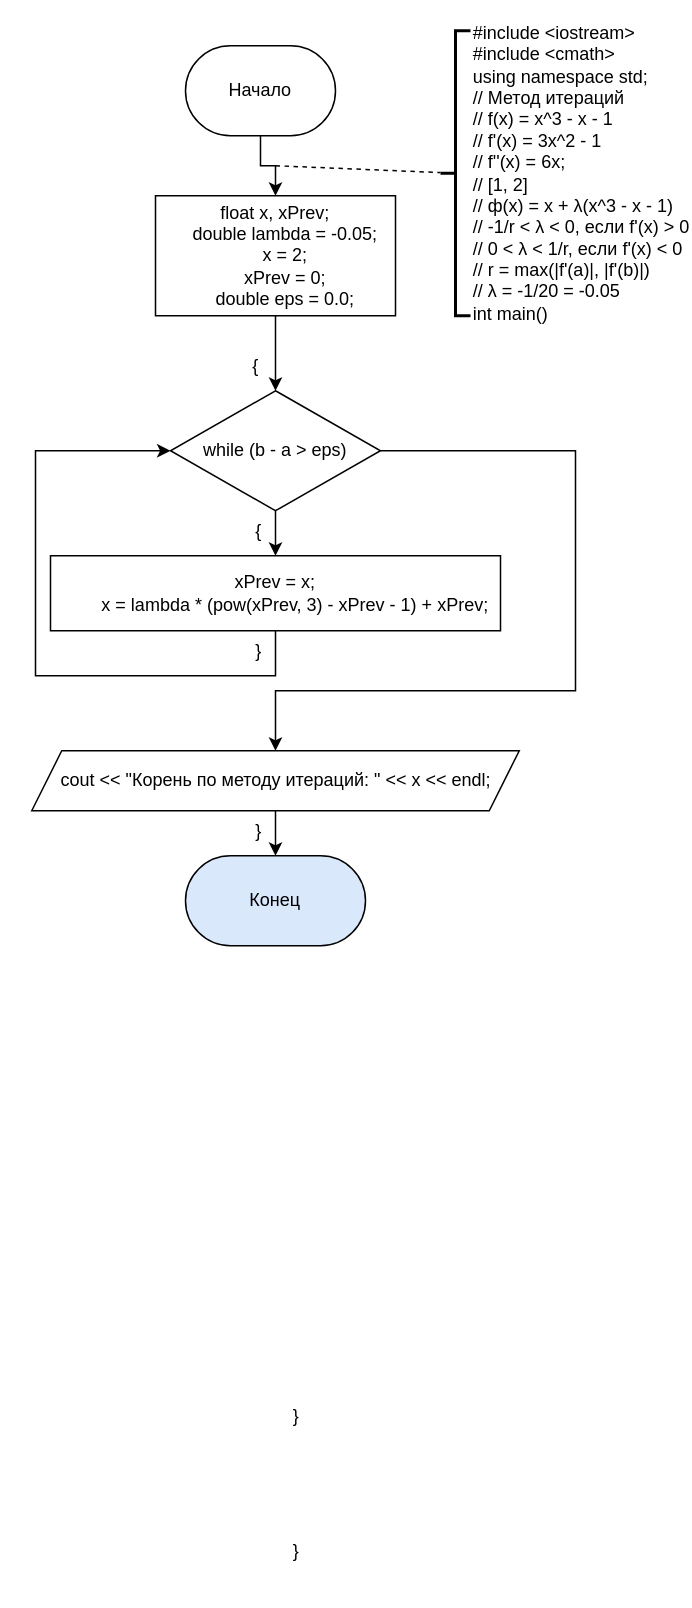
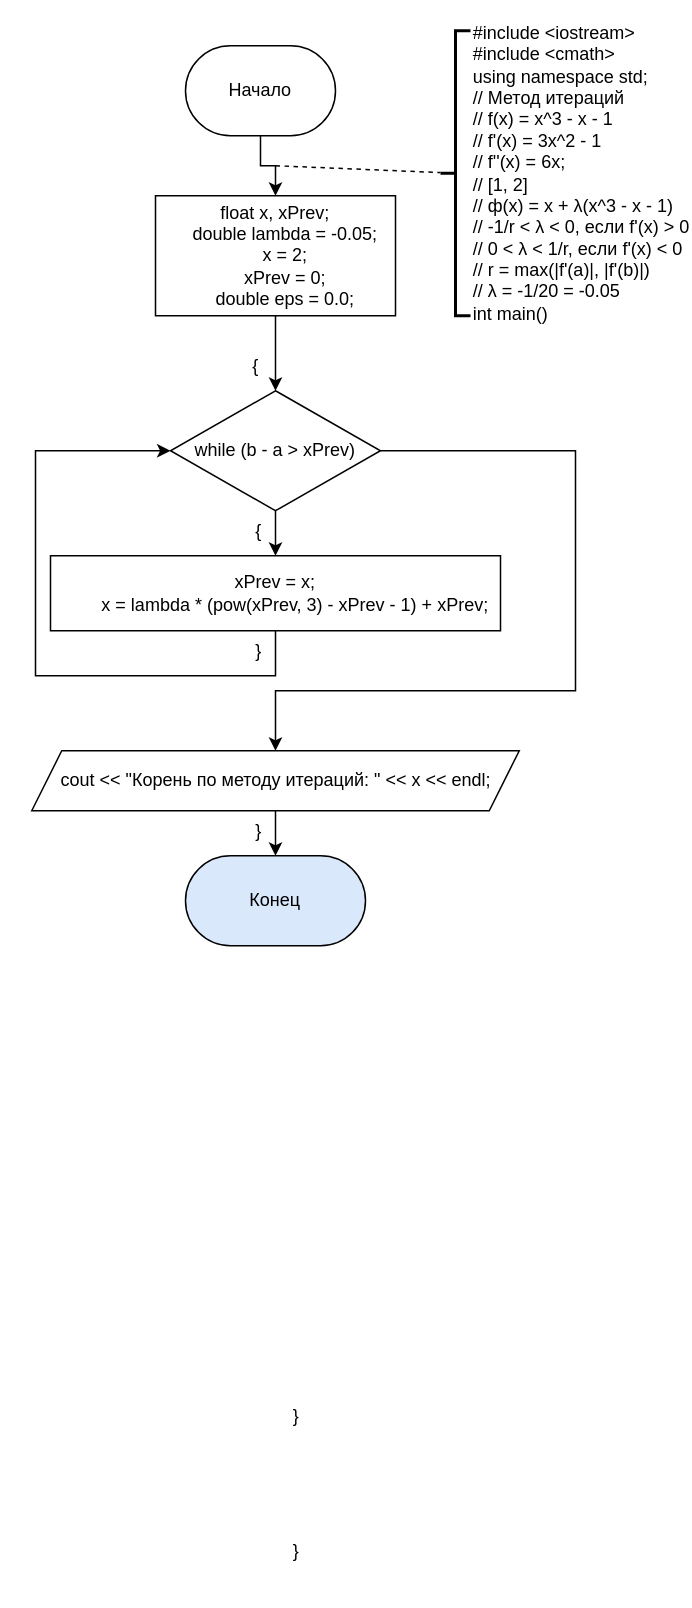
(275, 451) -> (275, 451)
